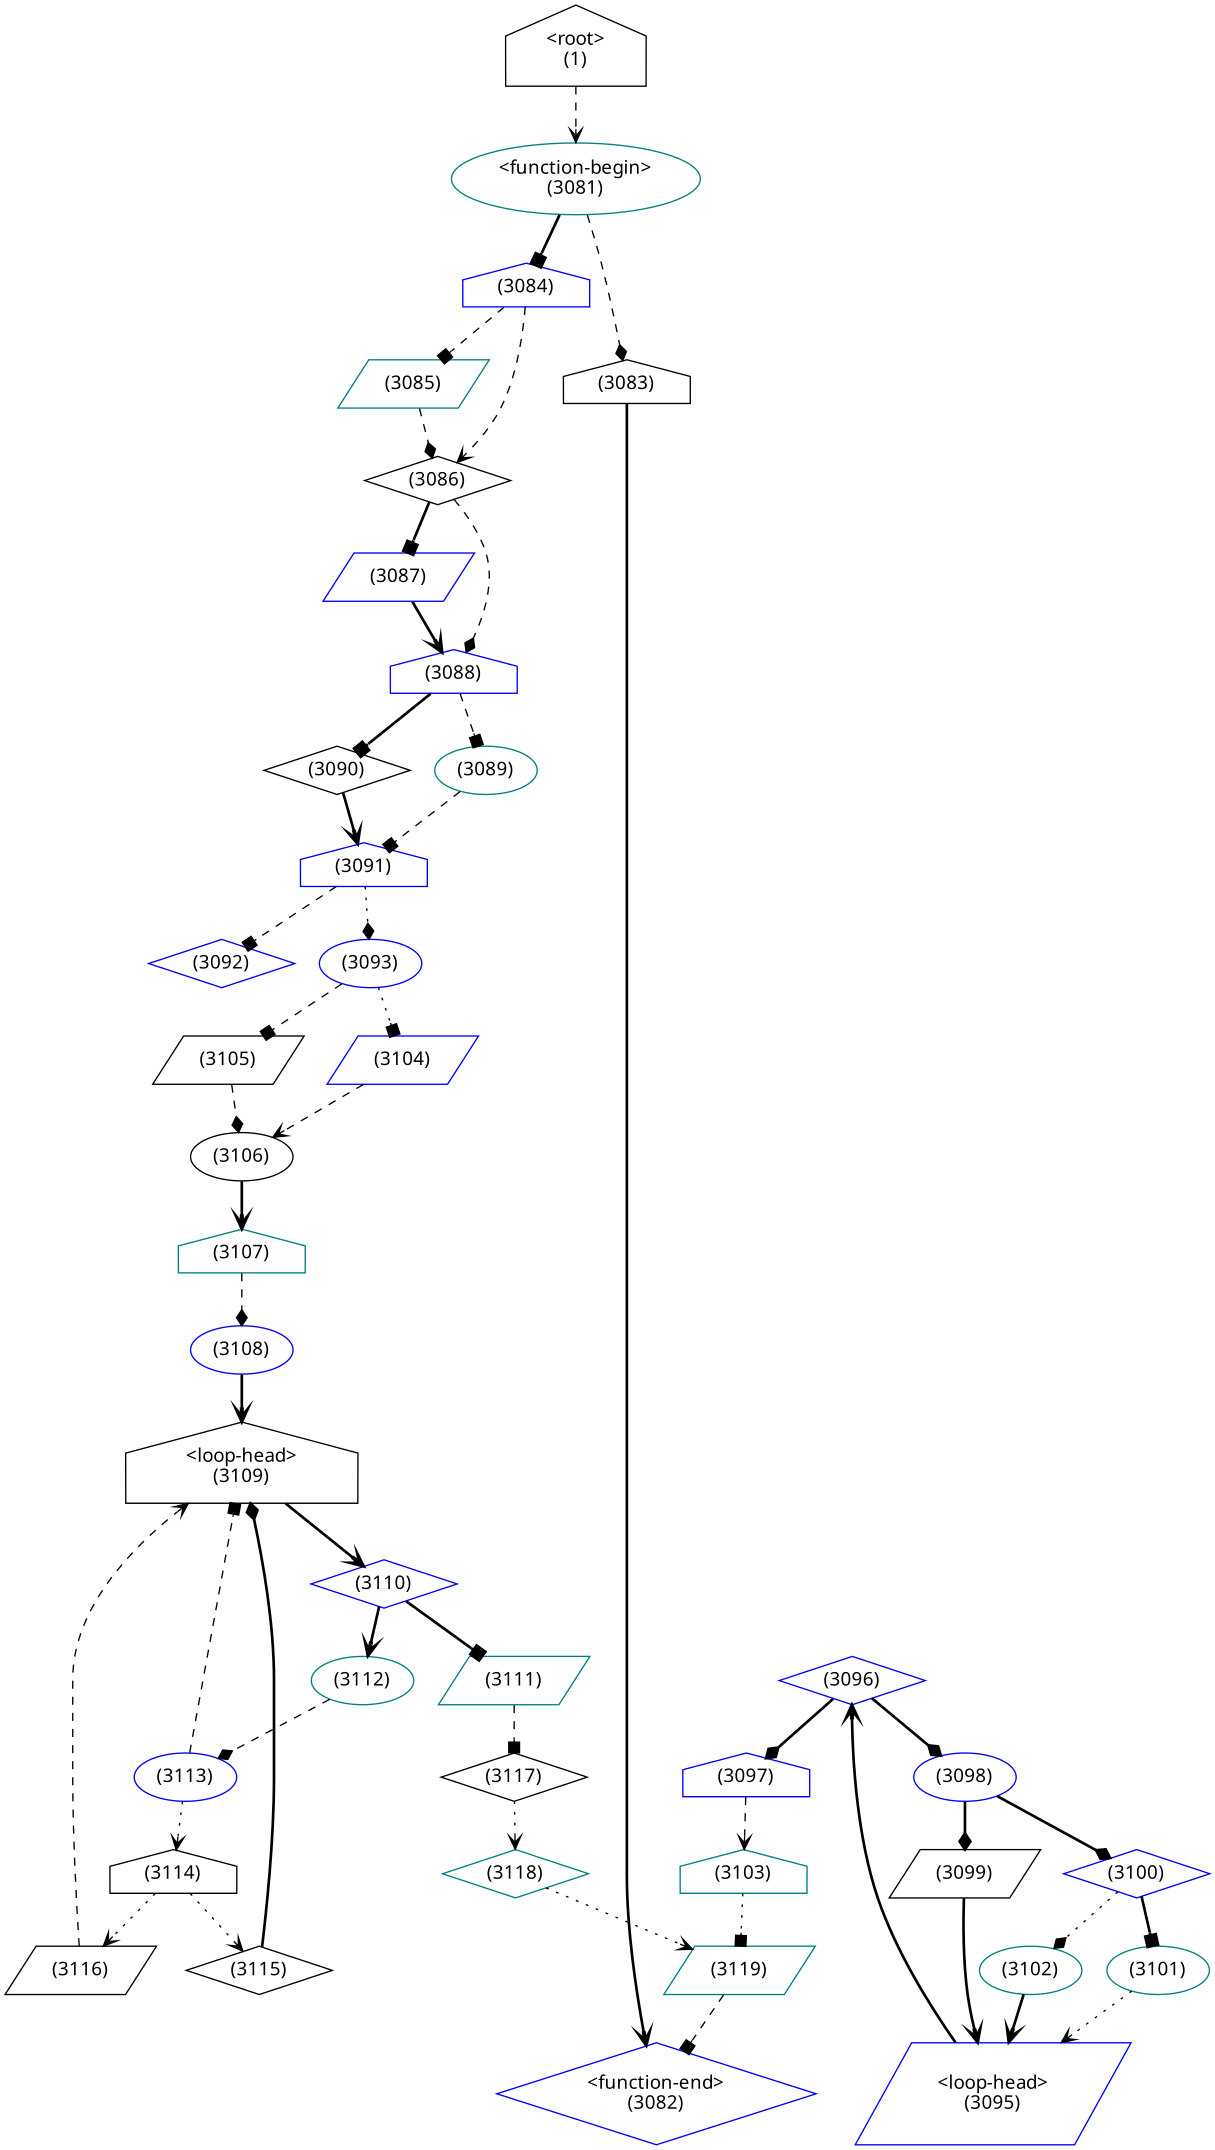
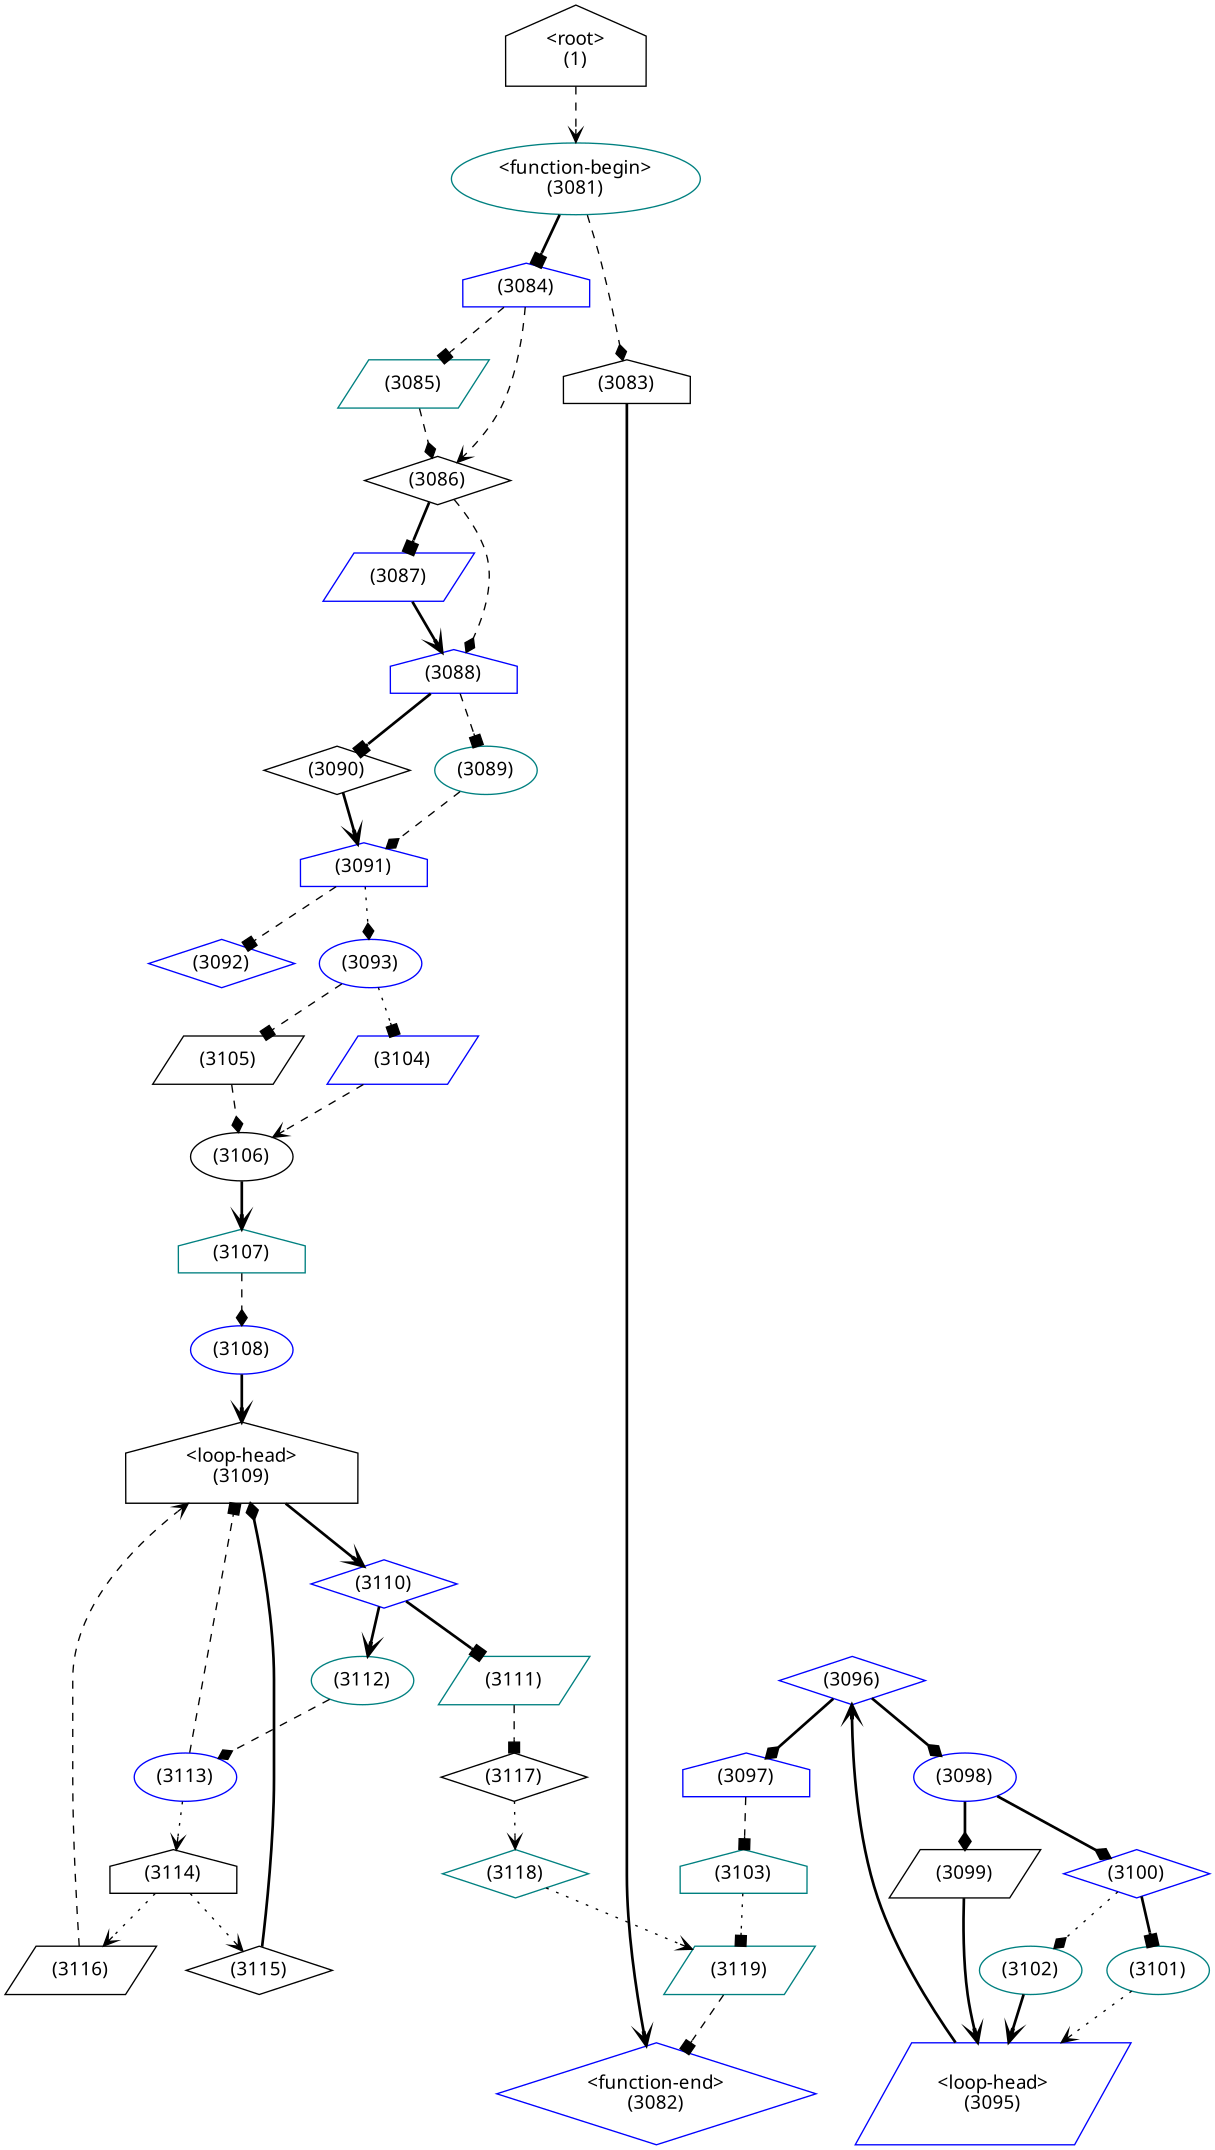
(429, 816) -> (430, 815)
(745, 1816) -> (745, 1816)
